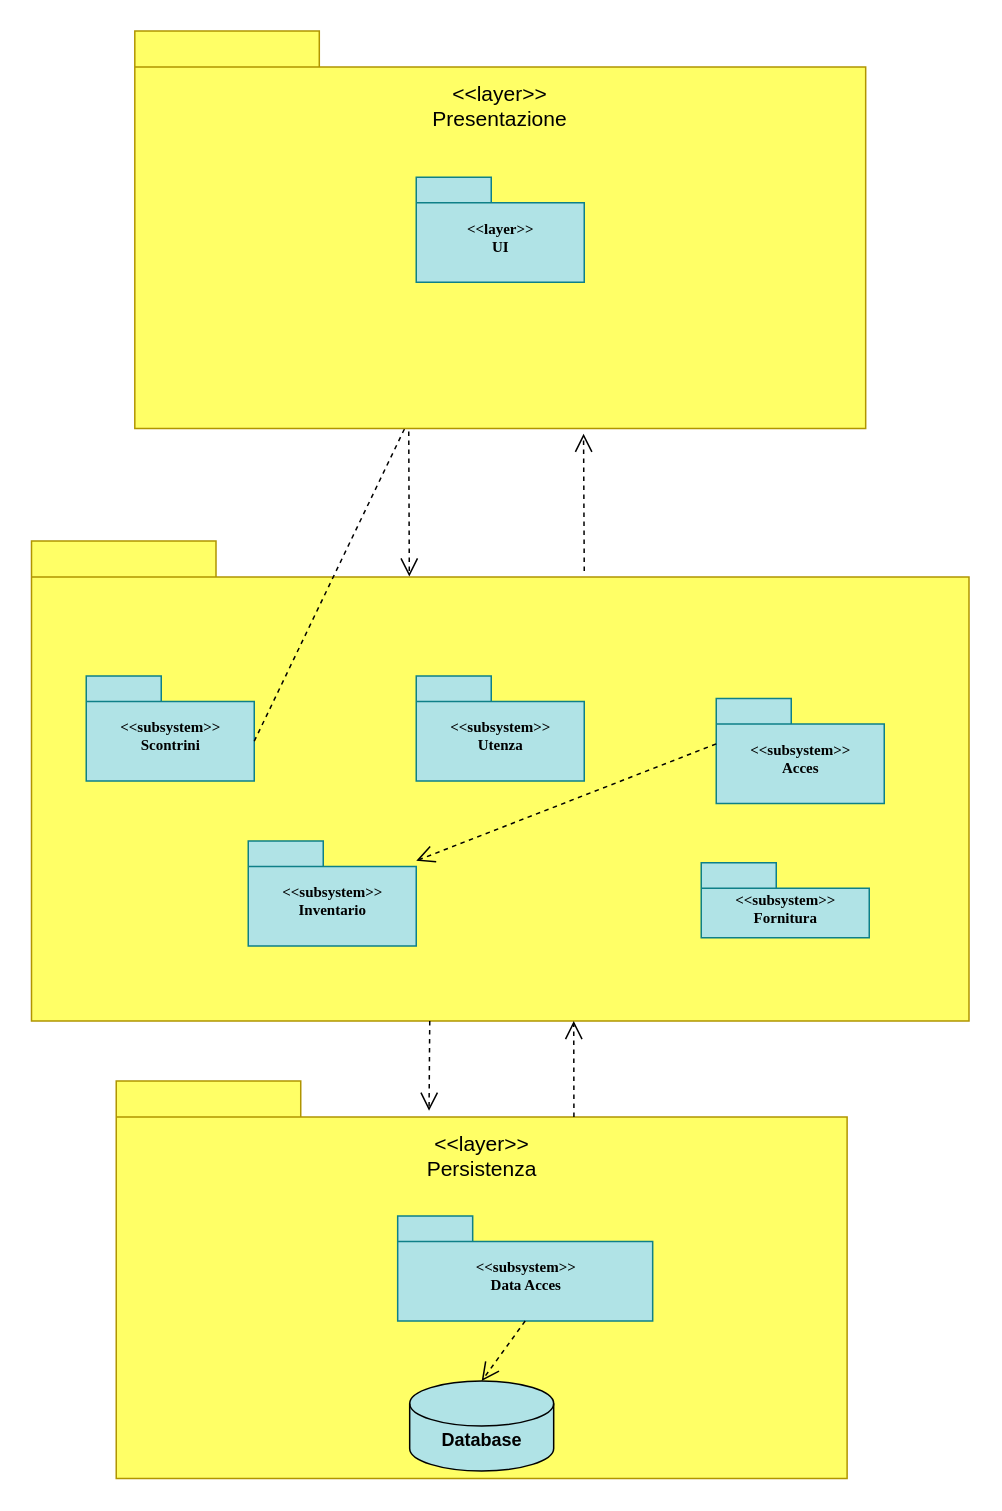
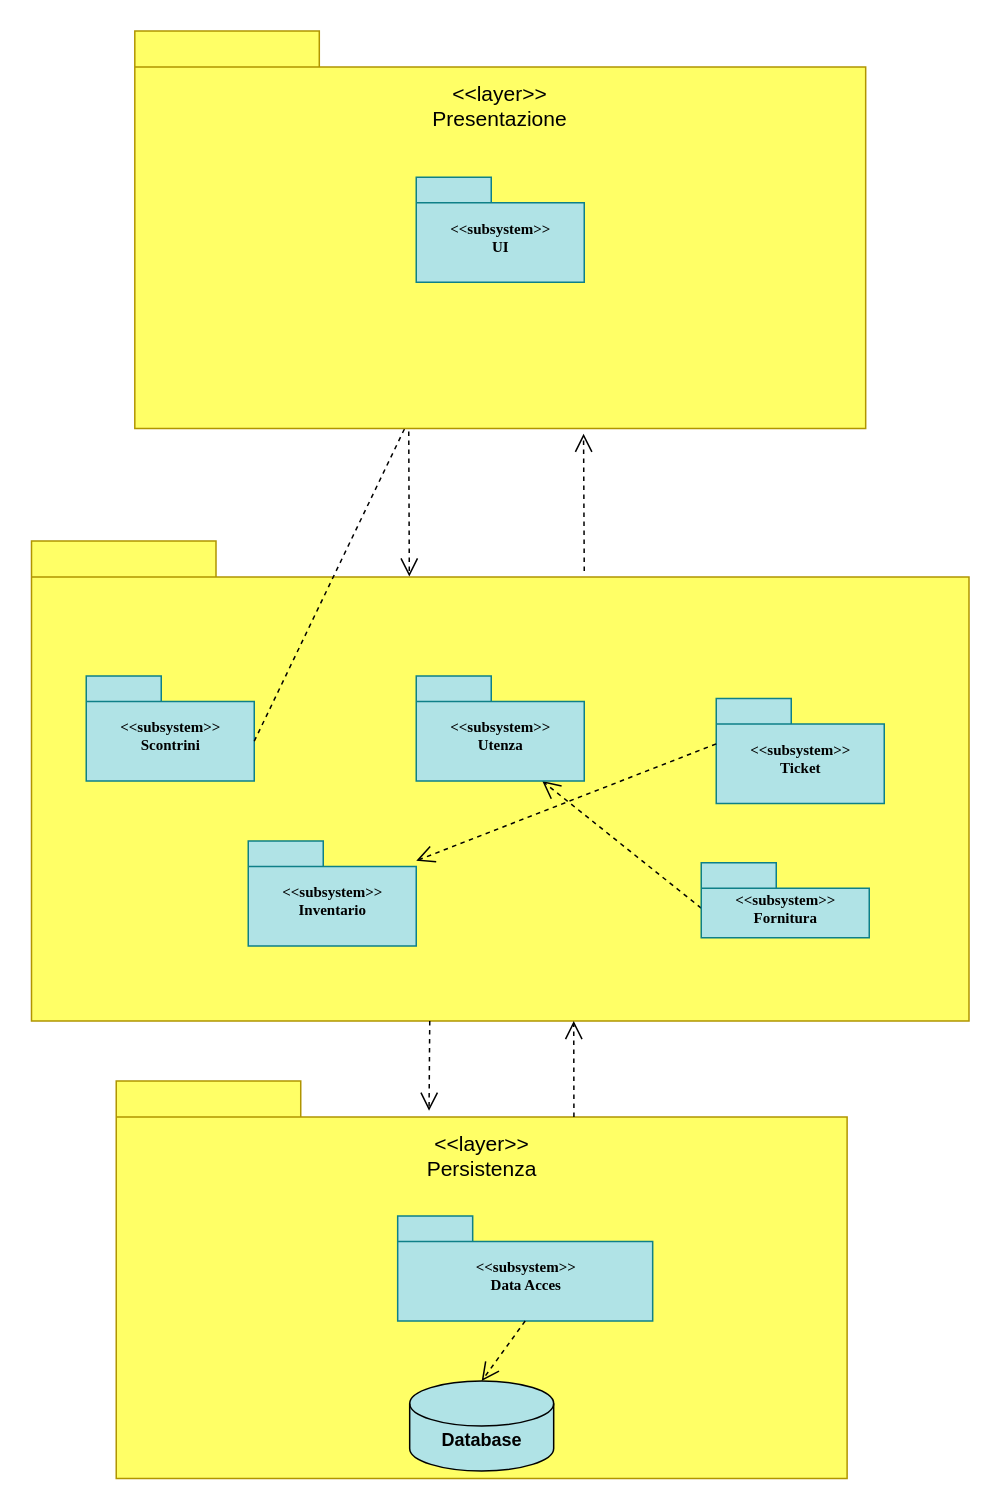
(501, 238) -> (501, 238)
(801, 758) -> (801, 758)
none -> (623, 845)
